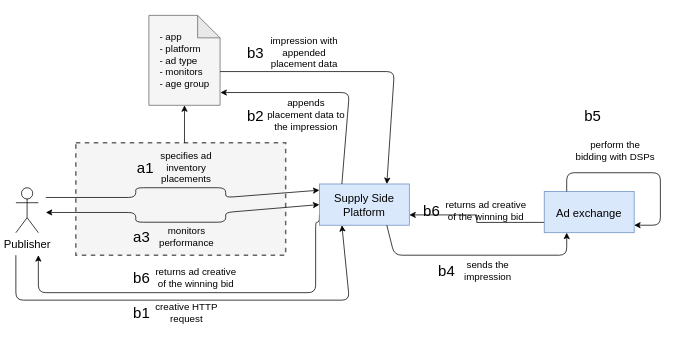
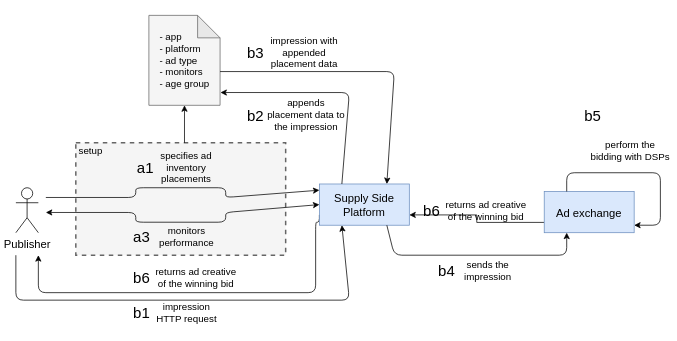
none -> (90, 150)
(615, 150) -> (630, 150)
(186, 312) -> (186, 312)
